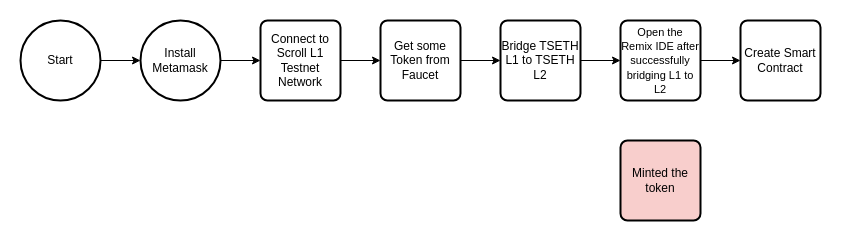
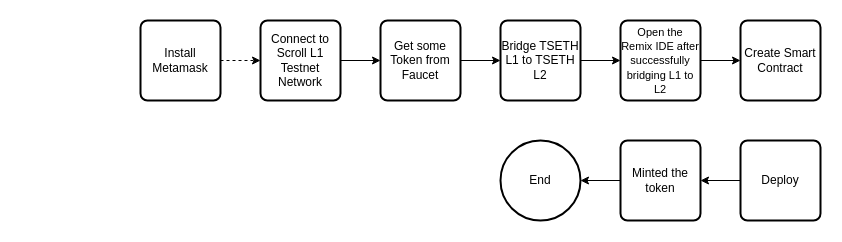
(61, 61) -> none
(117, 61) -> none
(181, 61) -> (181, 61)
(237, 61) -> (237, 61)
none -> (541, 181)
none -> (604, 181)
(661, 181) -> (661, 181)
none -> (724, 181)
none -> (781, 181)
